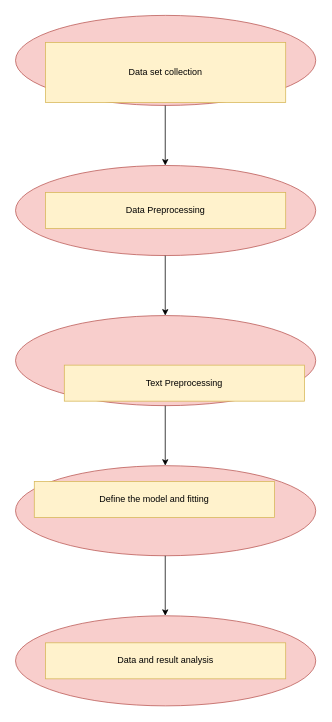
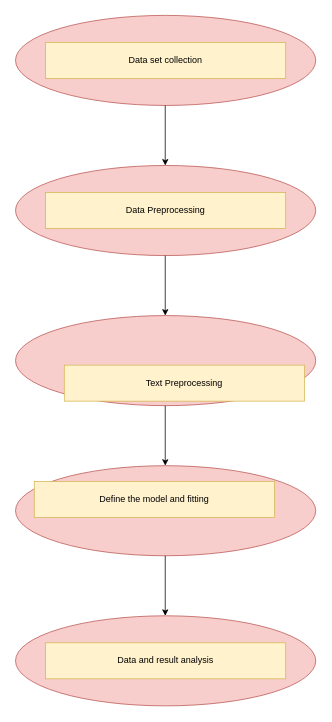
(165, 72) -> (165, 60)
